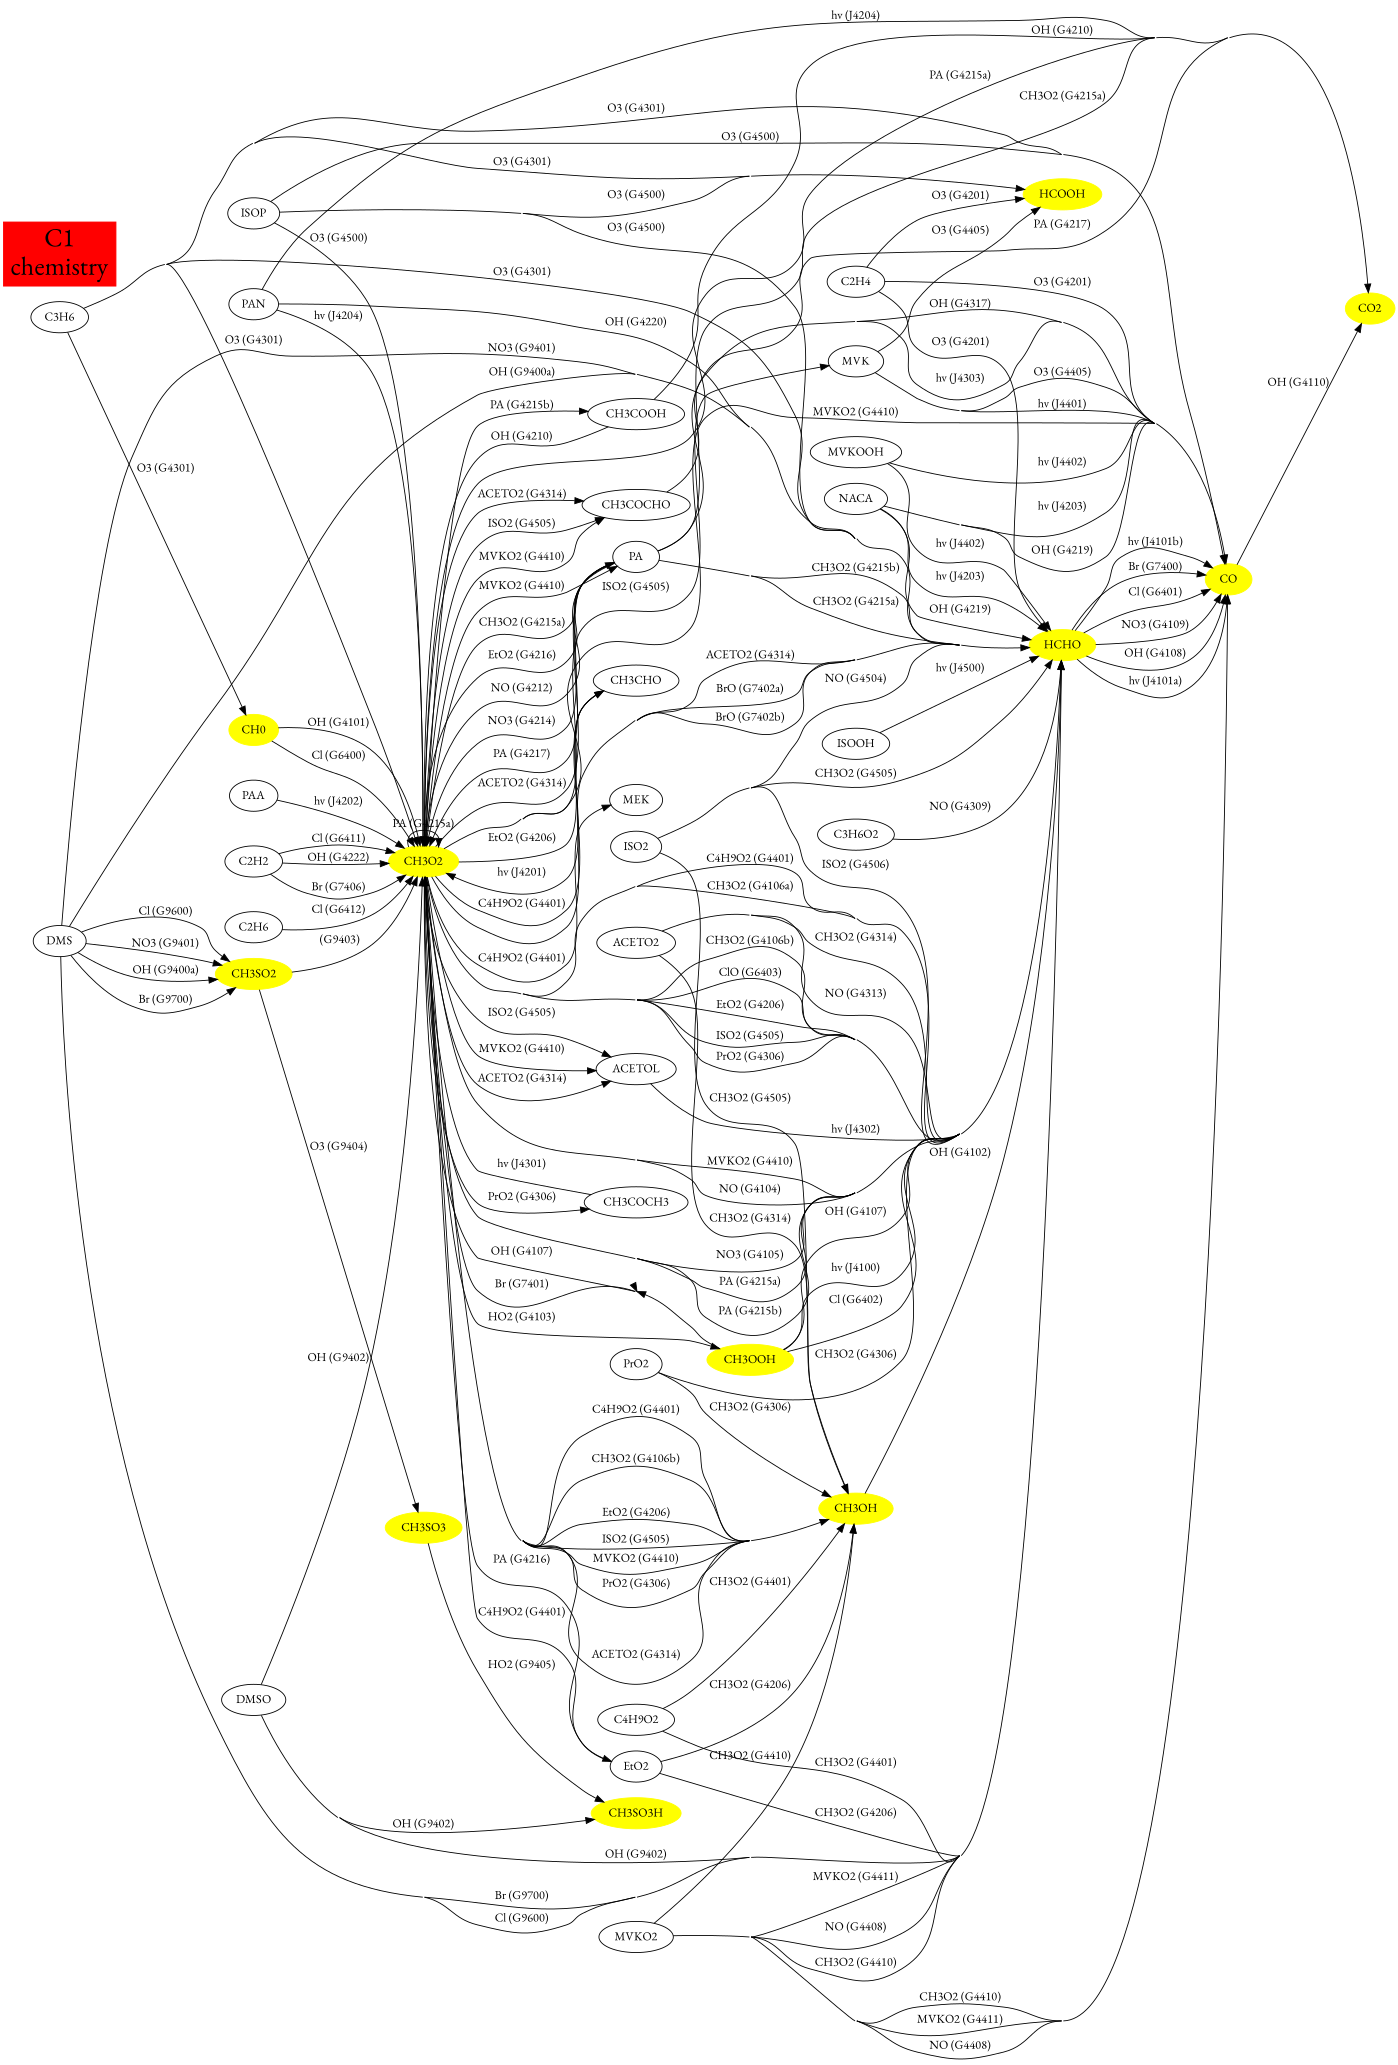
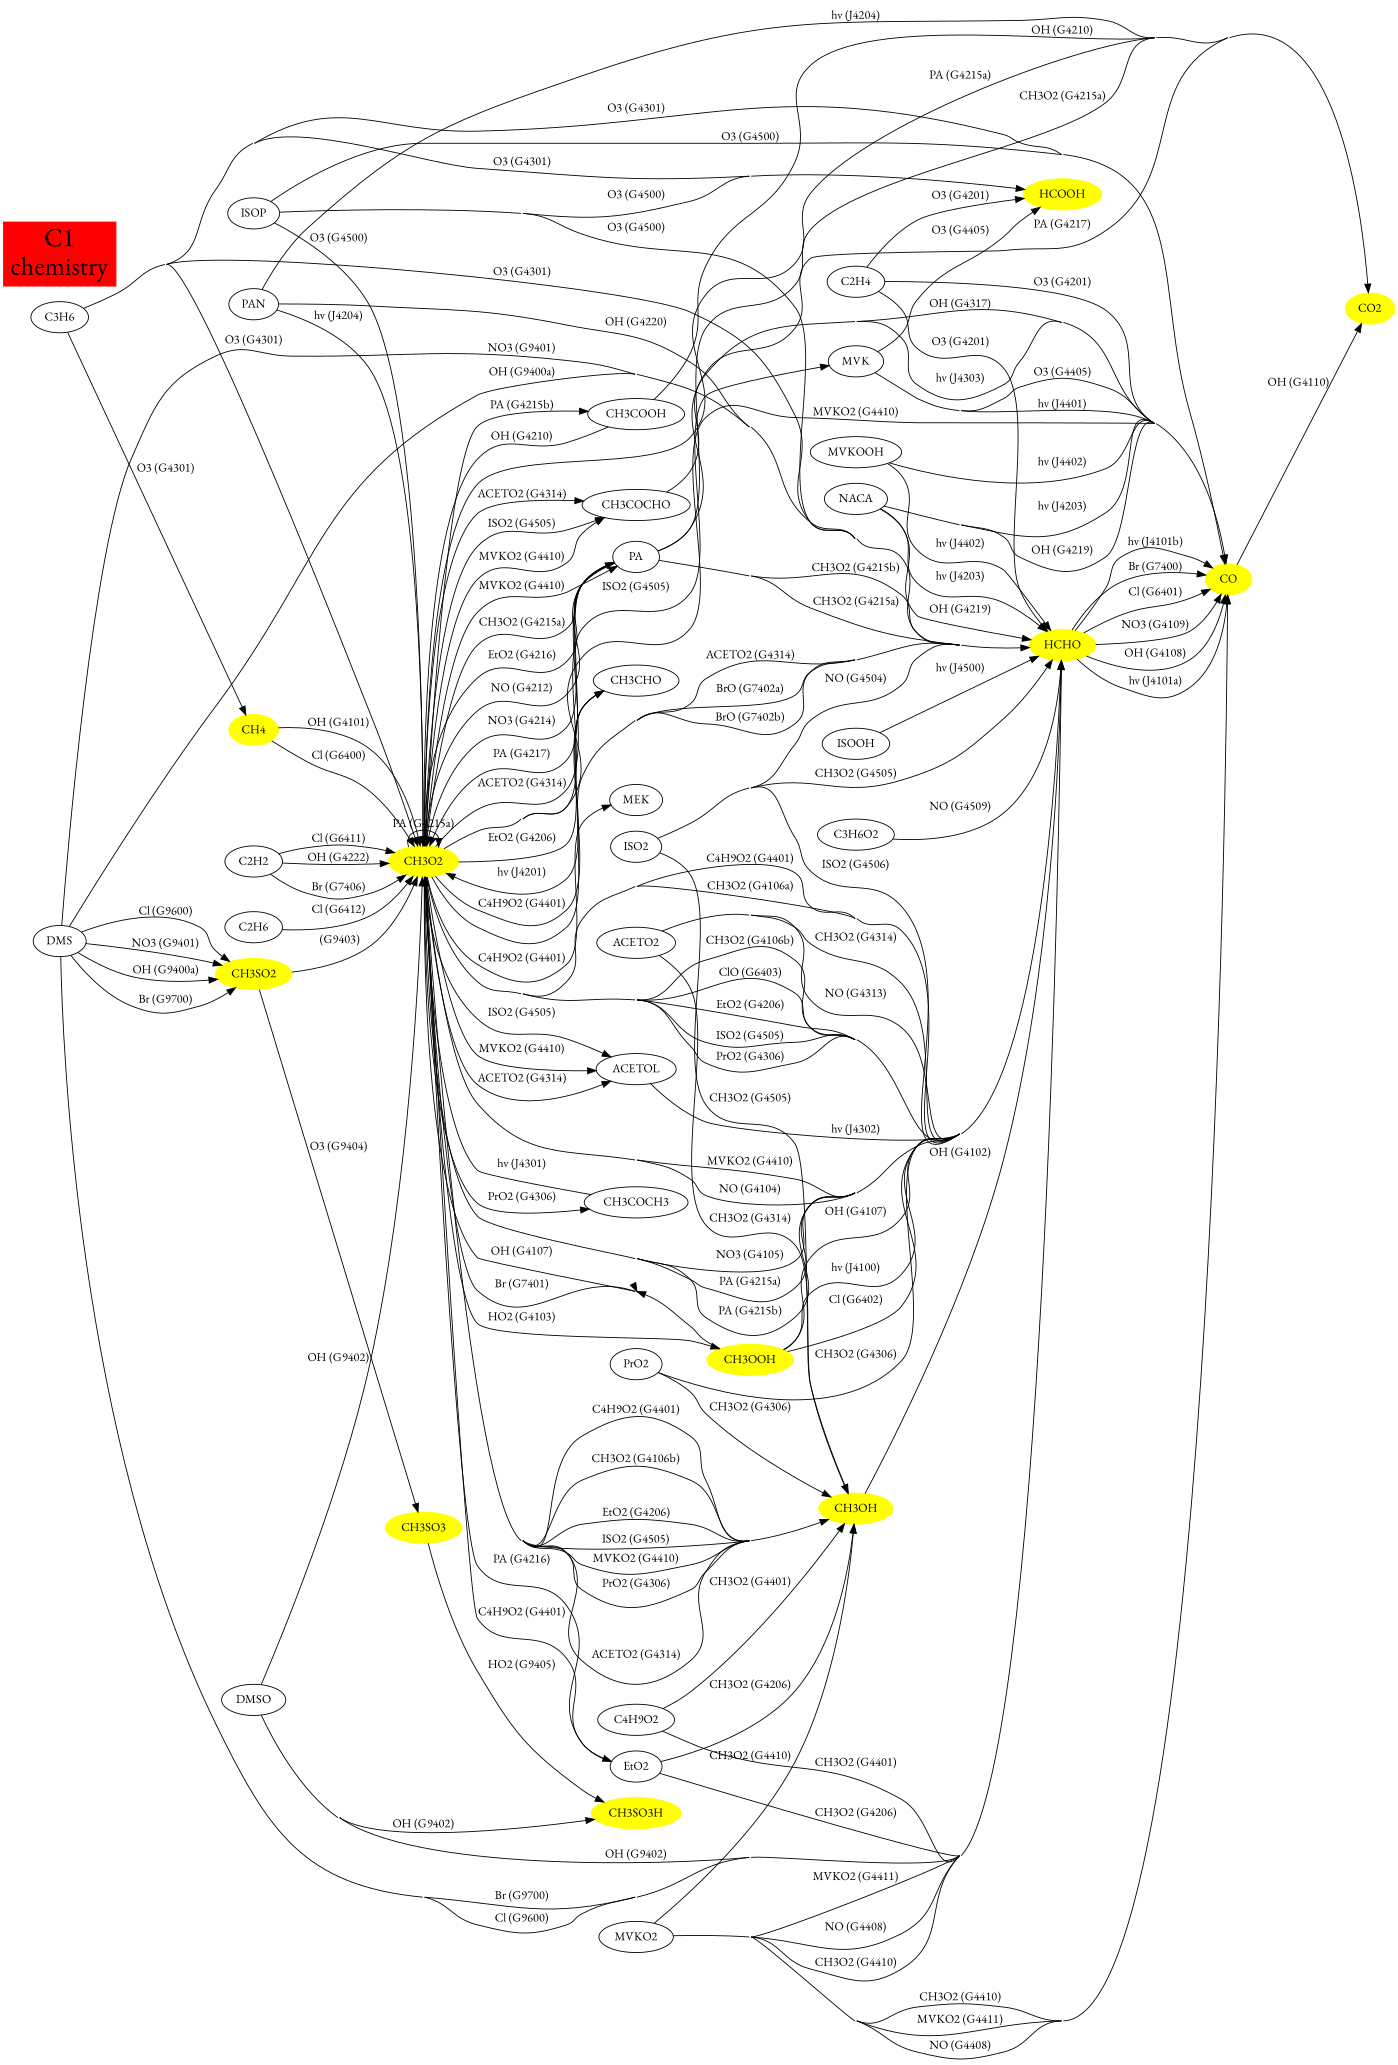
(254, 730) -> (254, 730)
(254, 796) -> none
(960, 807) -> (960, 807)
